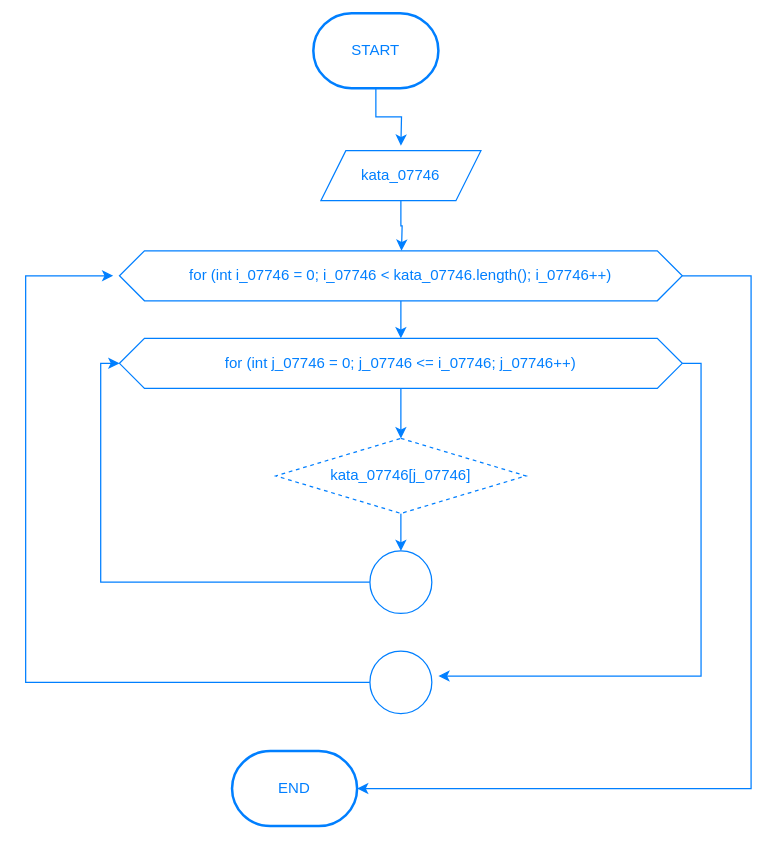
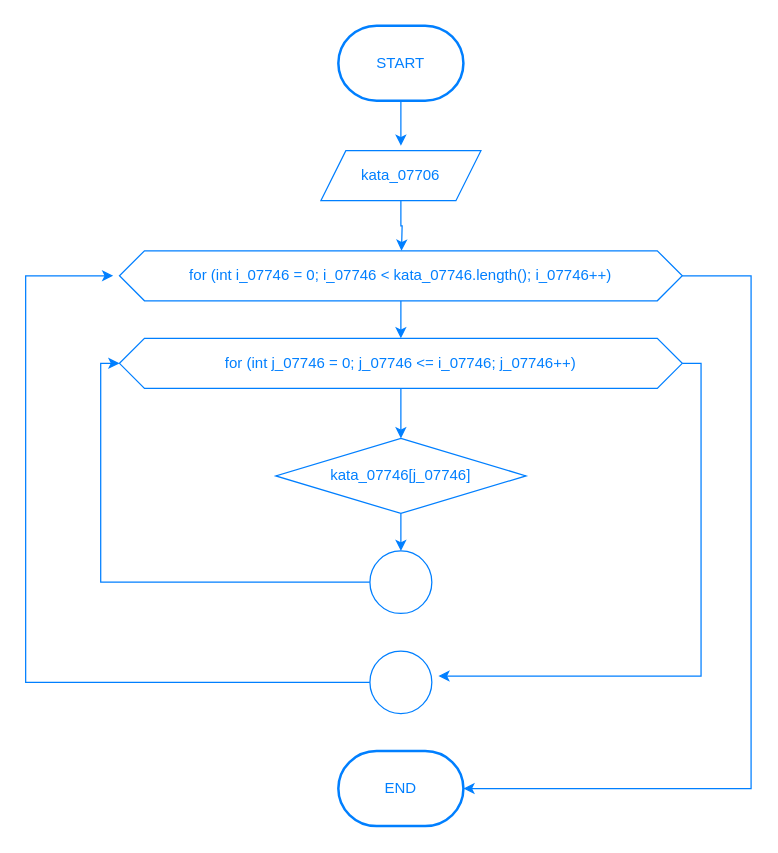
(376, 51) -> (401, 63)
(401, 176) -> (401, 176)
(401, 476) -> (401, 476)
(294, 788) -> (401, 788)
